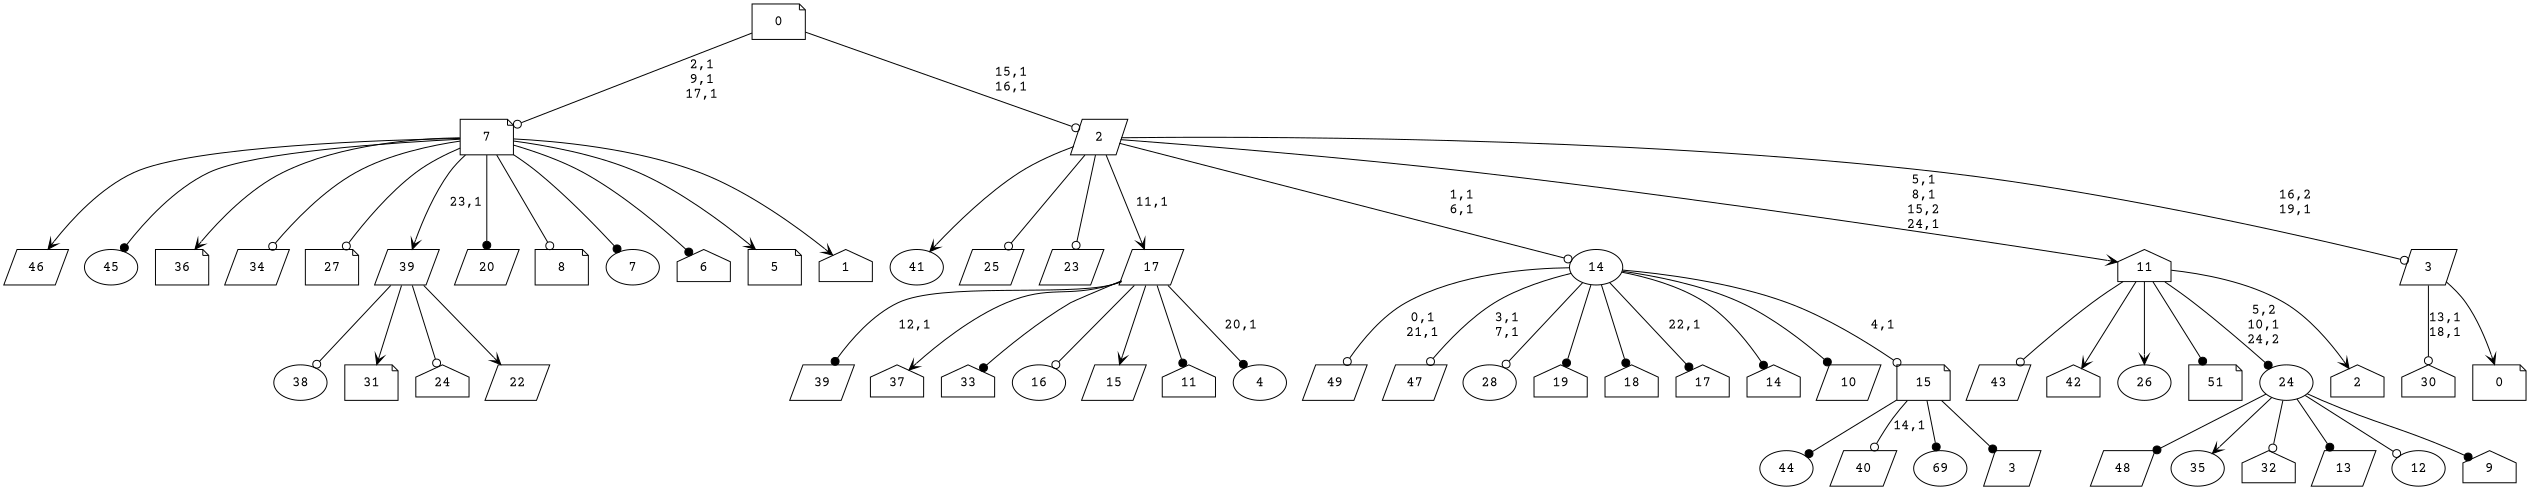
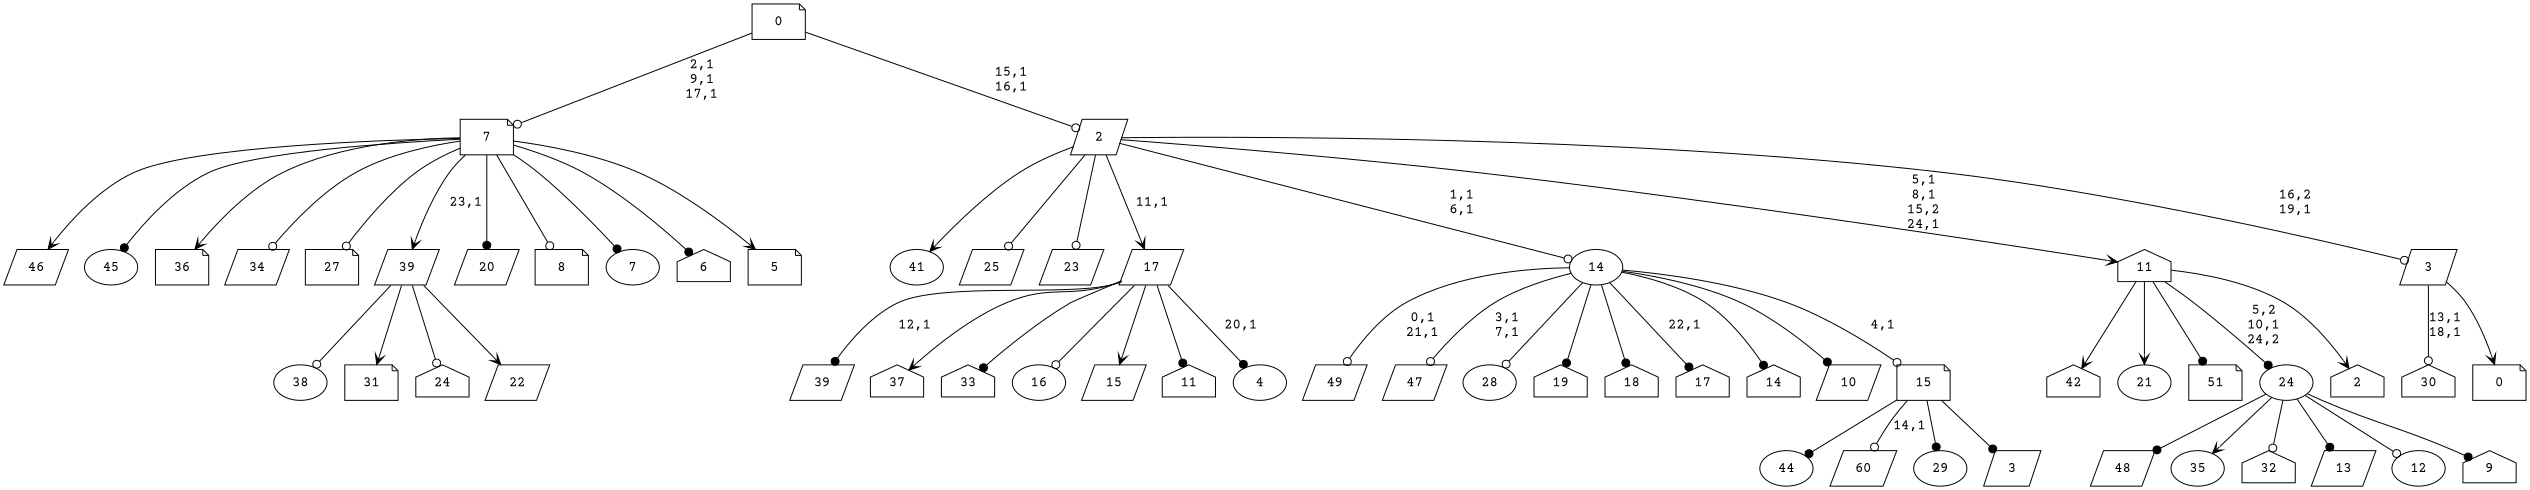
(846, 267) -> none
(1998, 383) -> none
(2144, 383) -> (2144, 383)
(1863, 468) -> (1863, 468)
(1940, 468) -> (1940, 468)
